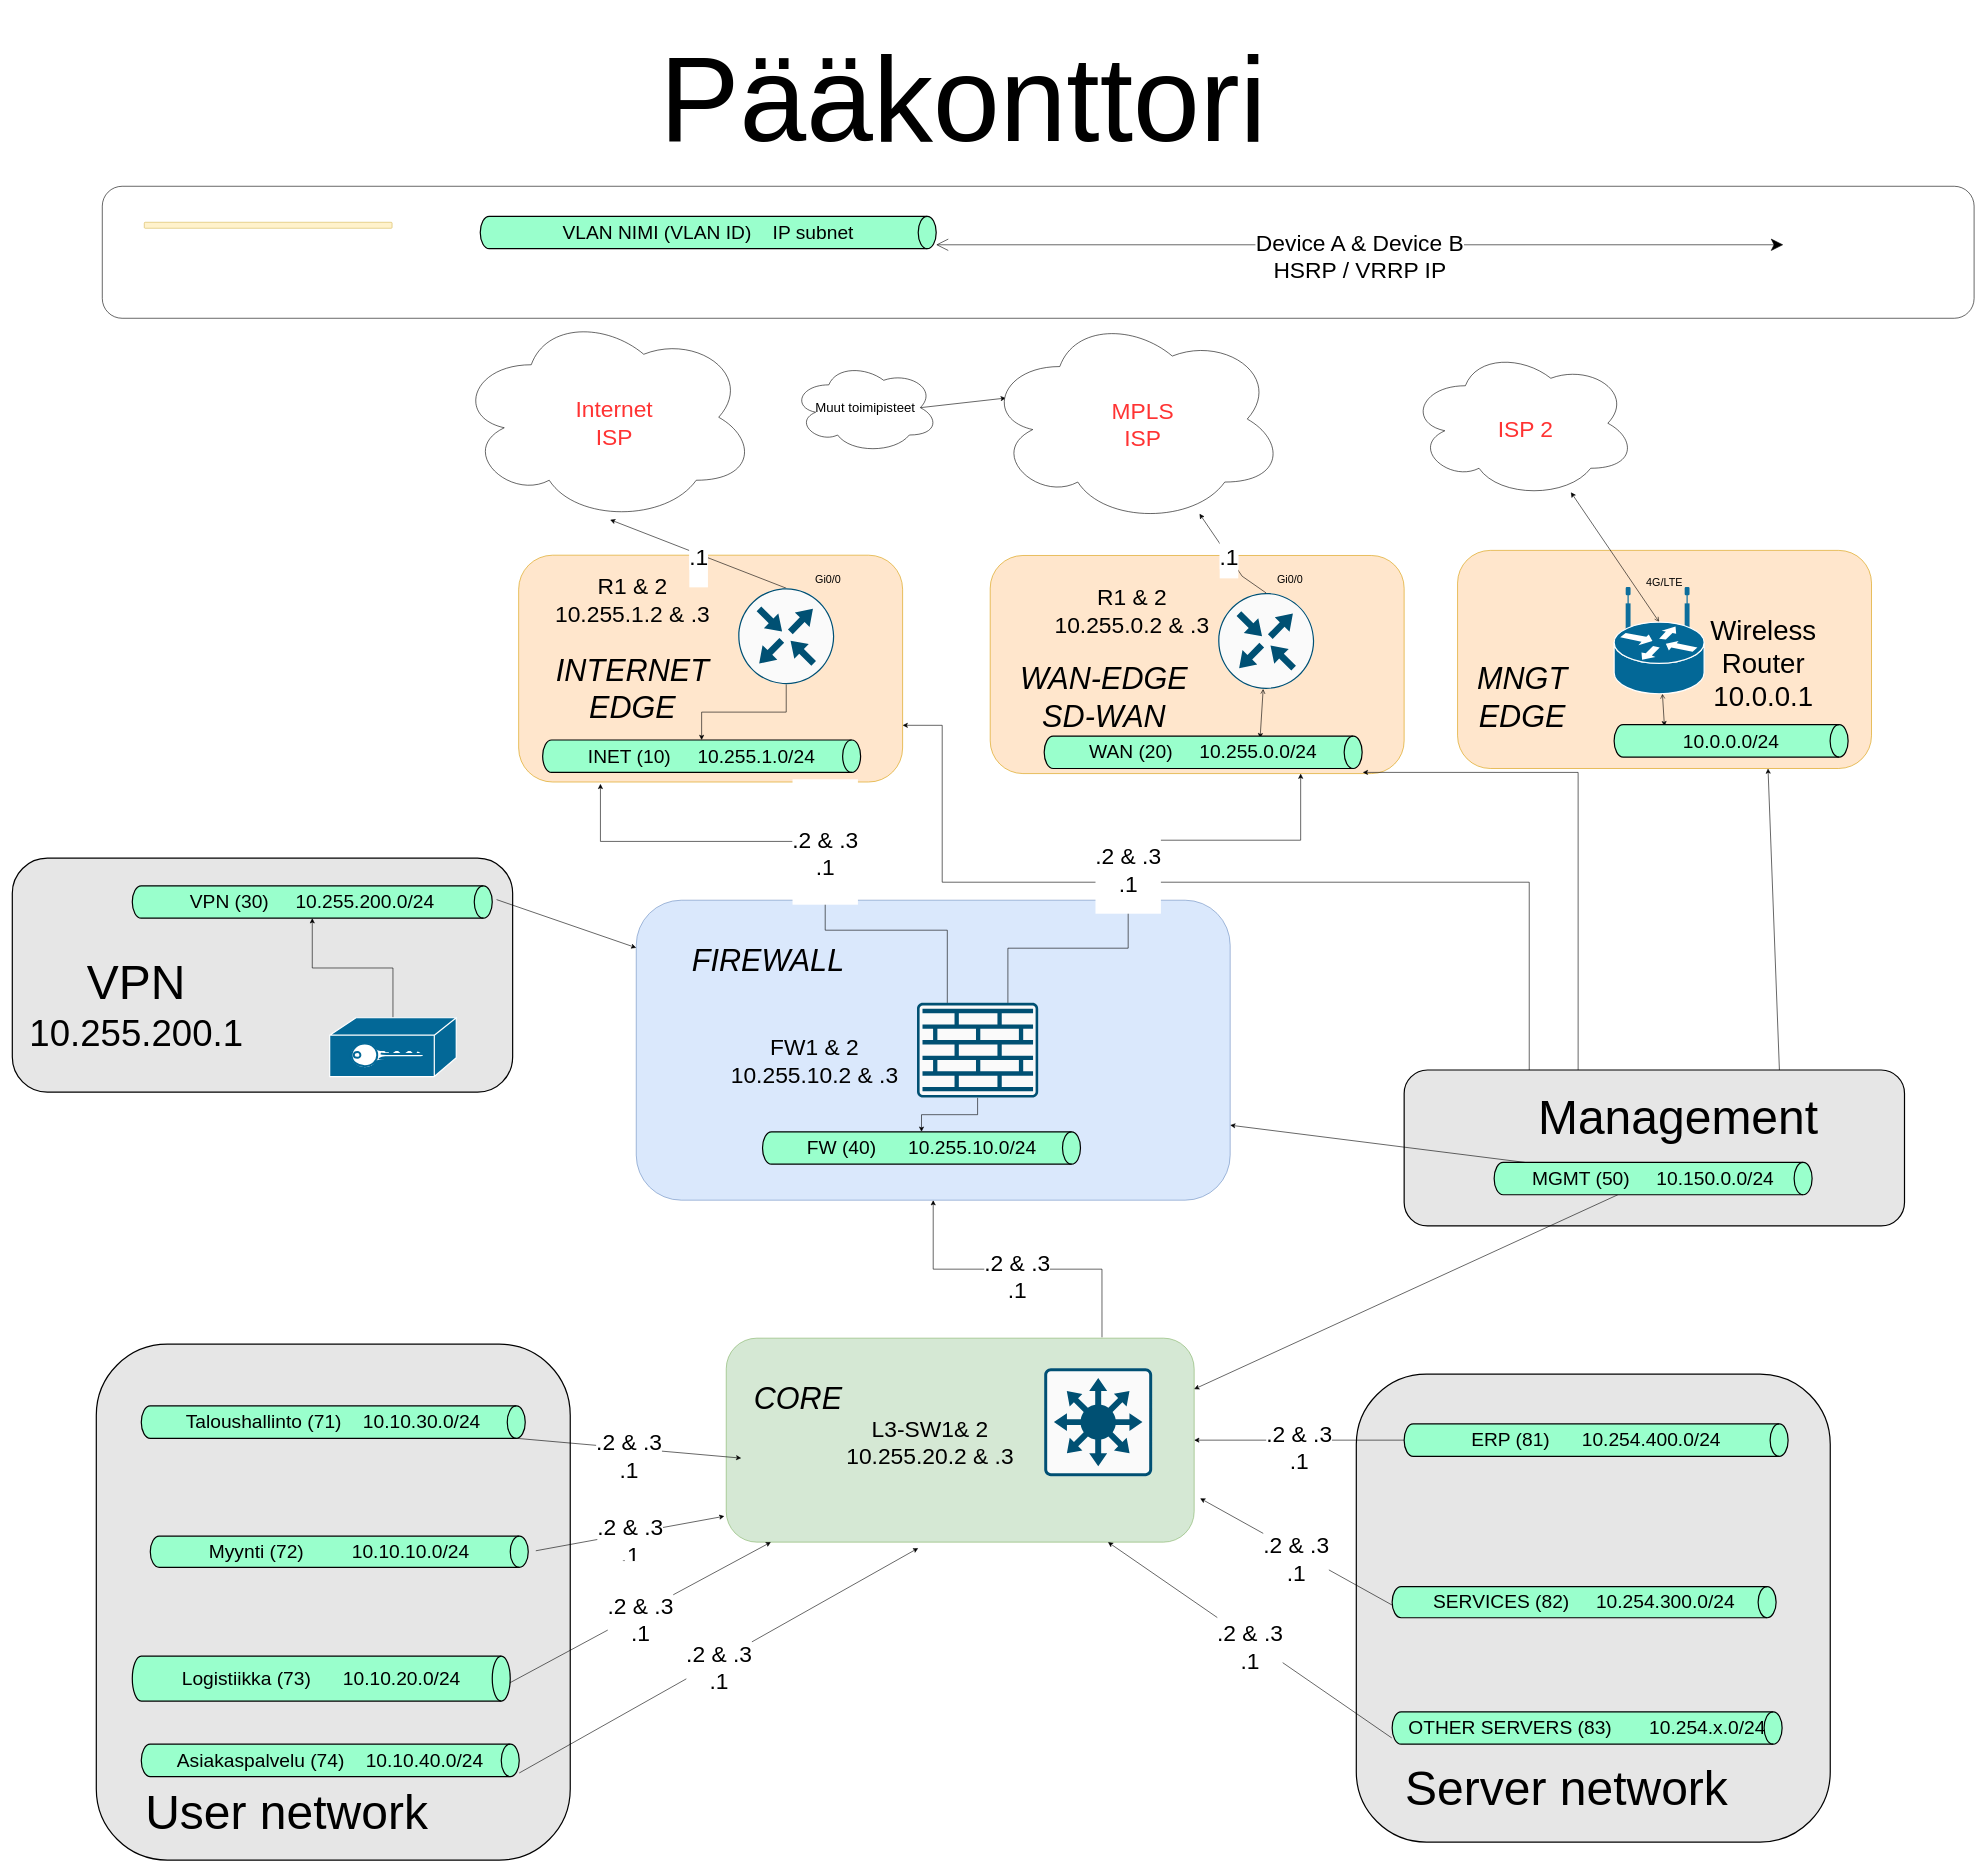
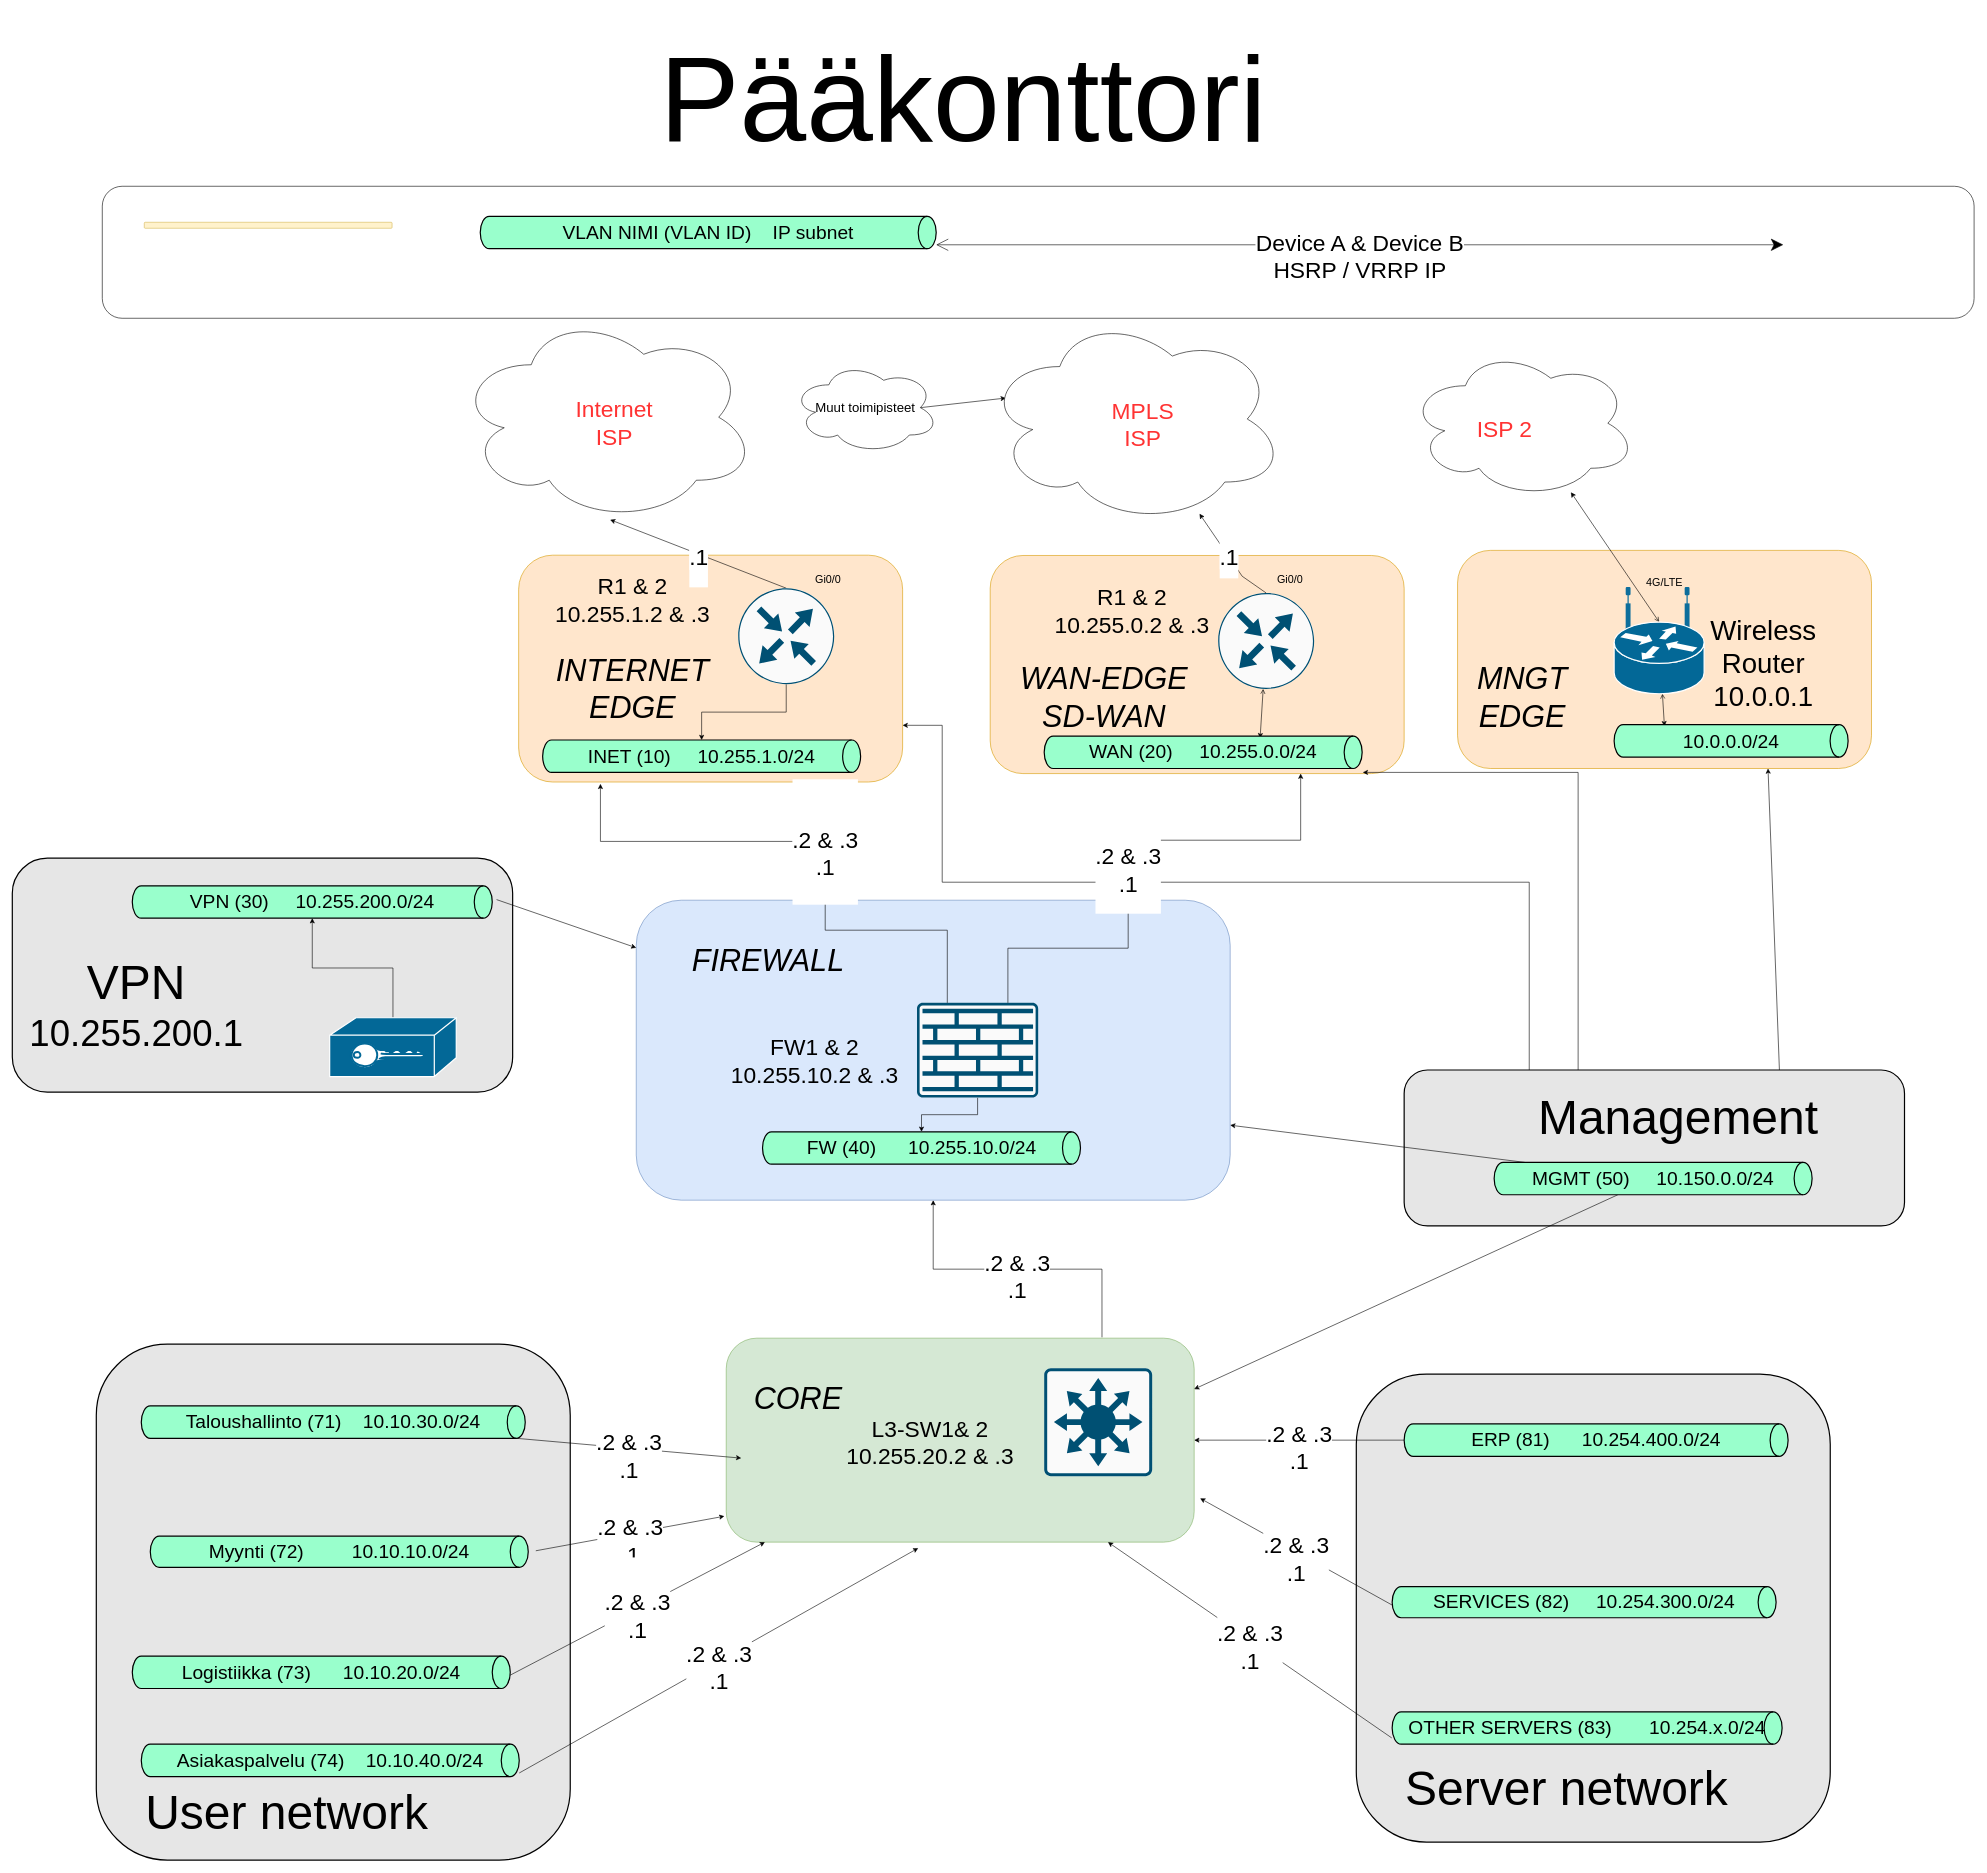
(1526, 429) -> (1505, 429)
(321, 1679) -> (321, 1673)
